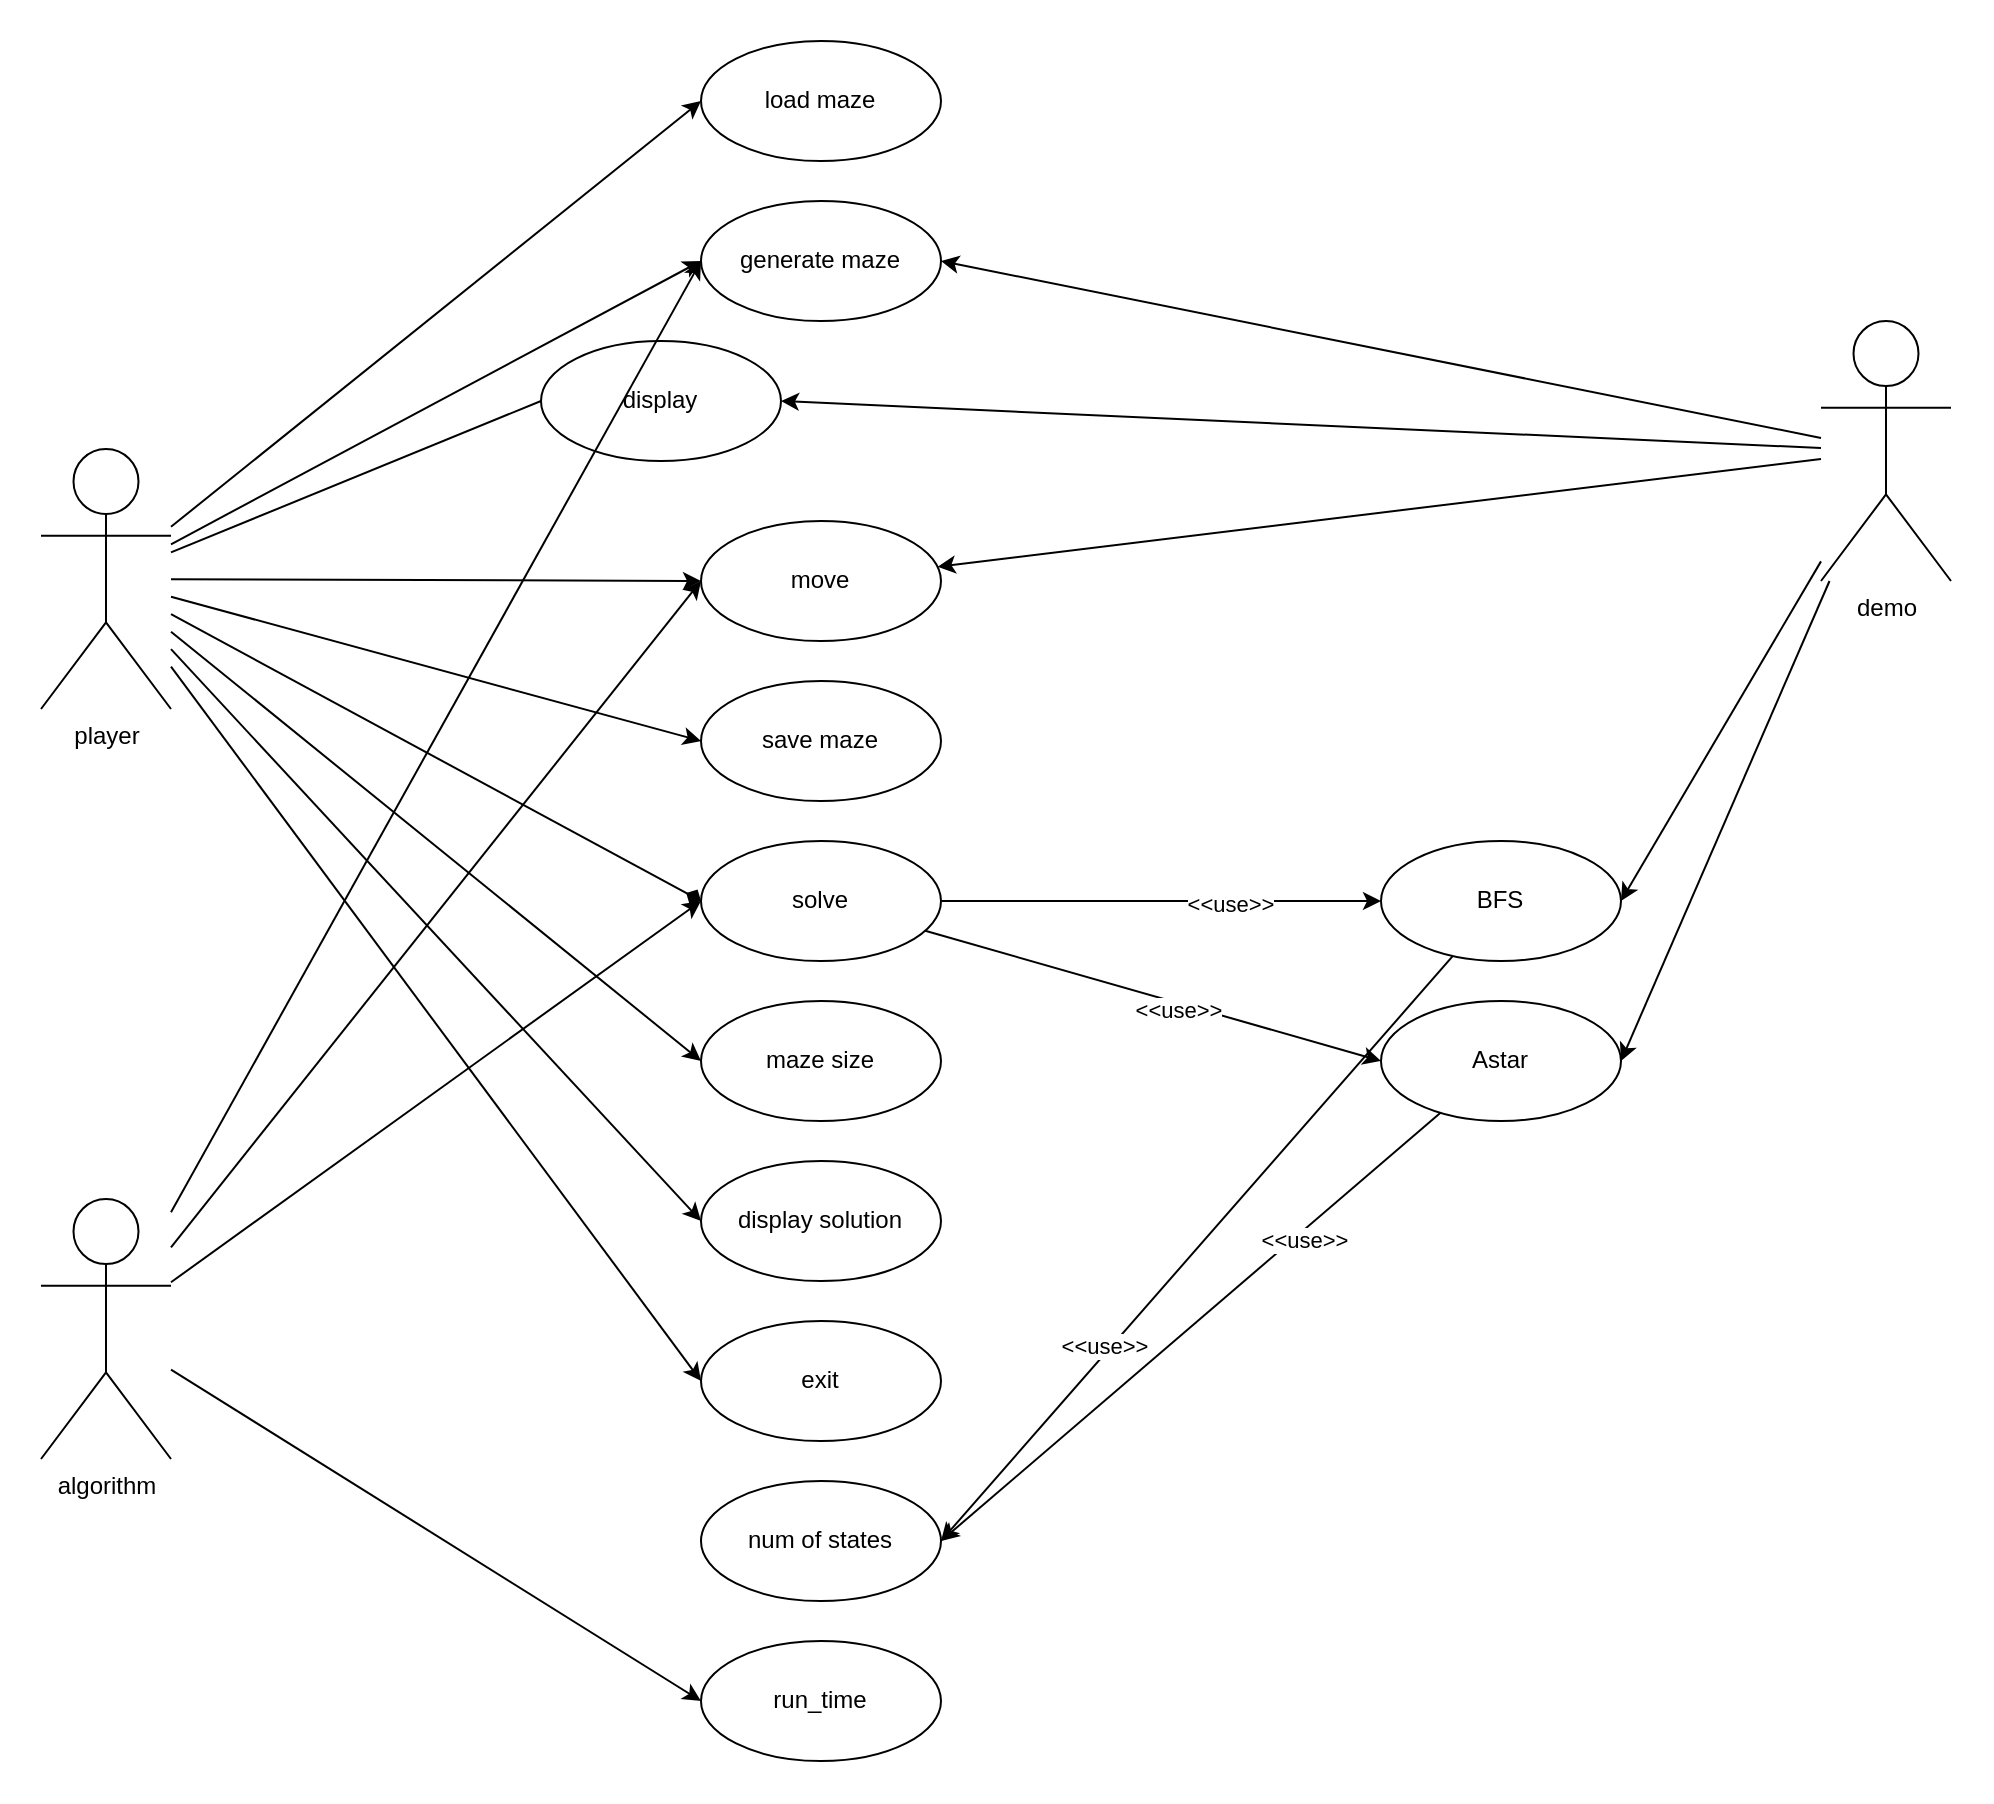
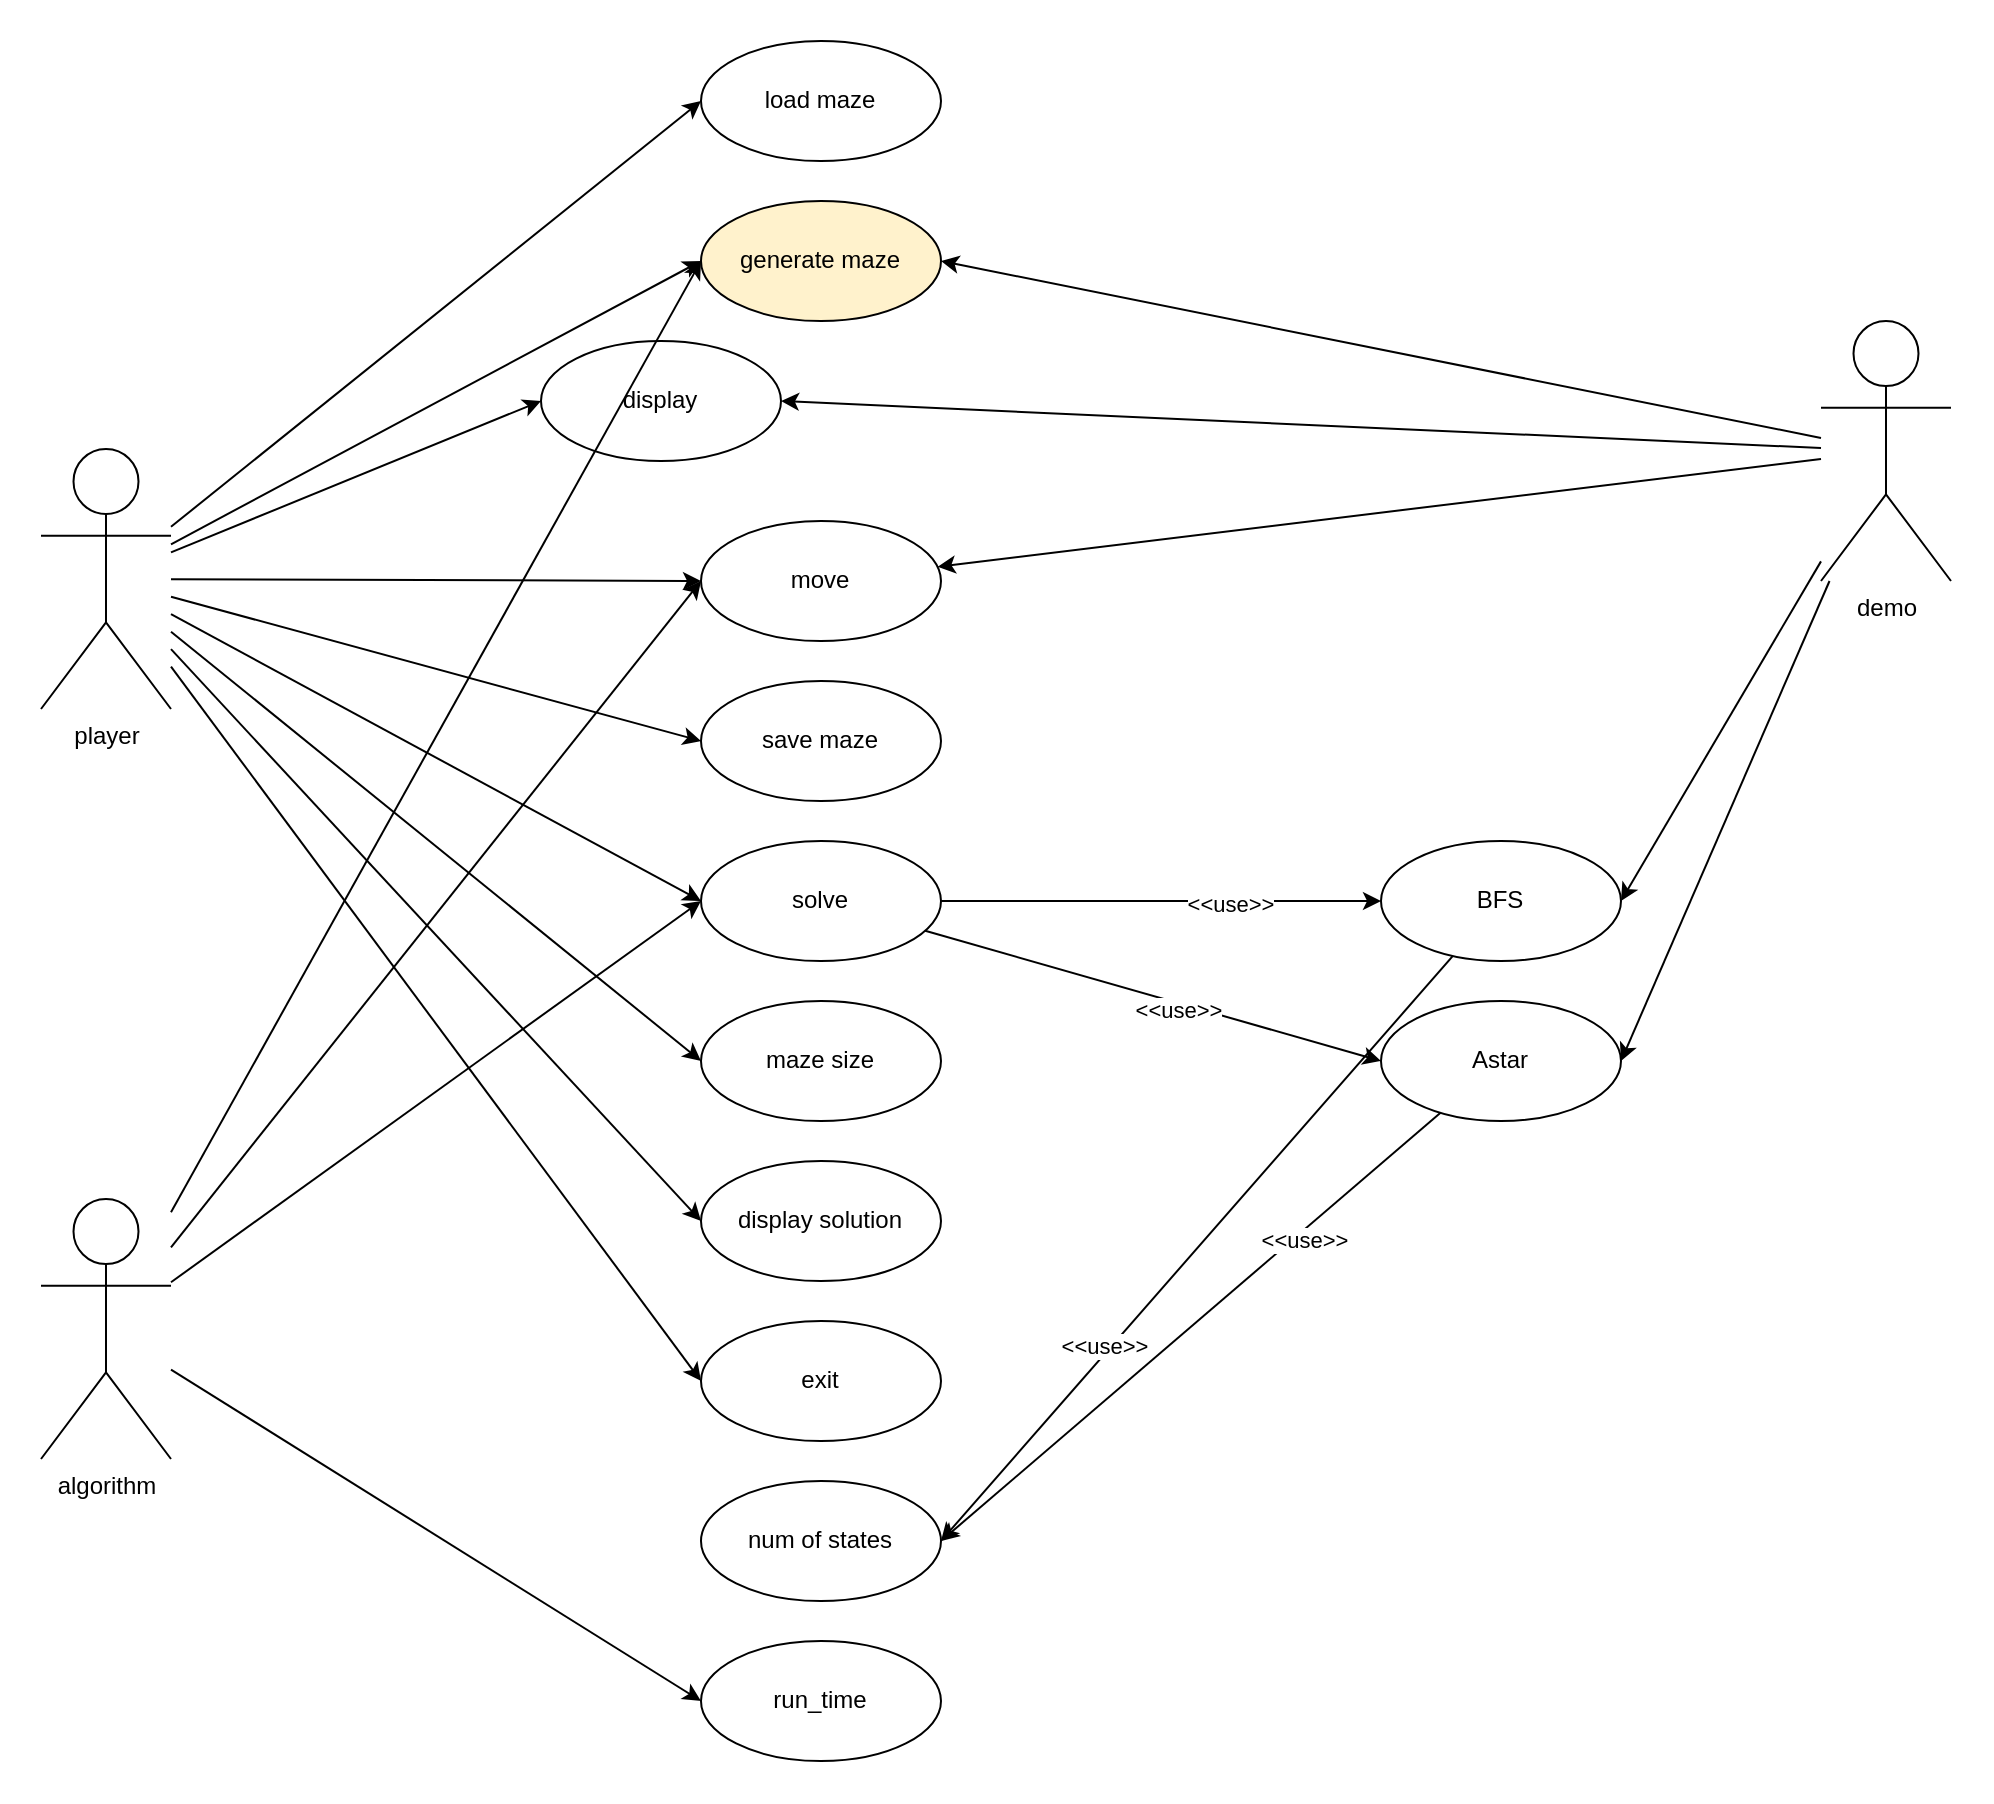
(821, 261) -> (821, 261)
(533, 404) -> (527, 407)
(687, 893) -> (687, 894)
